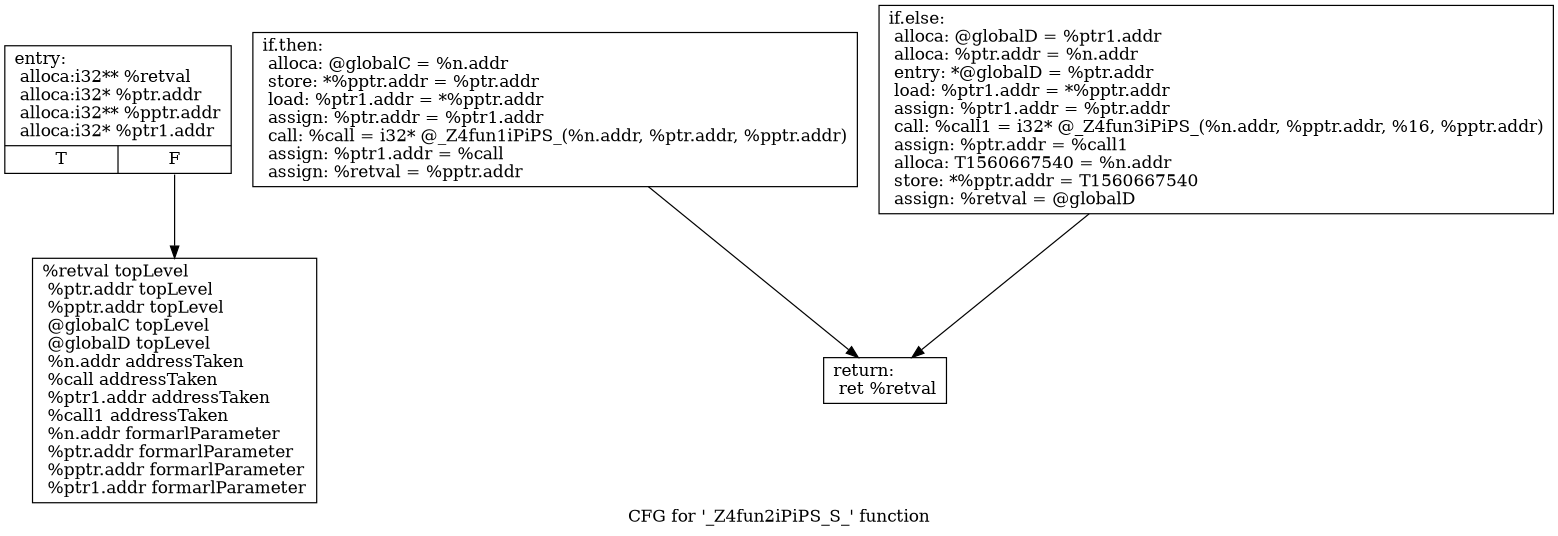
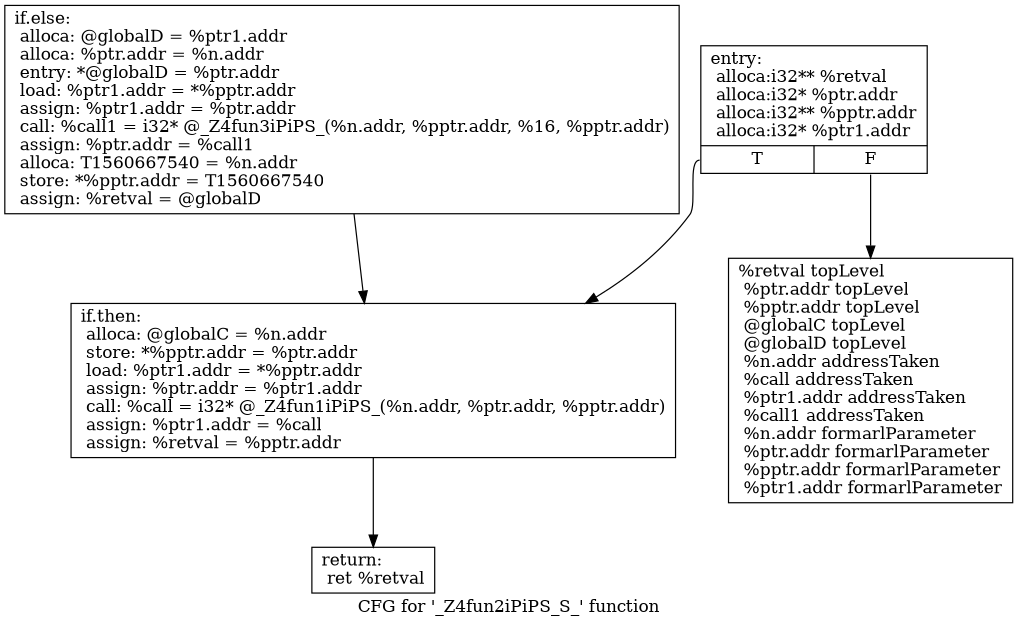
none -> (668, 240)
(1005, 282) -> (358, 252)
